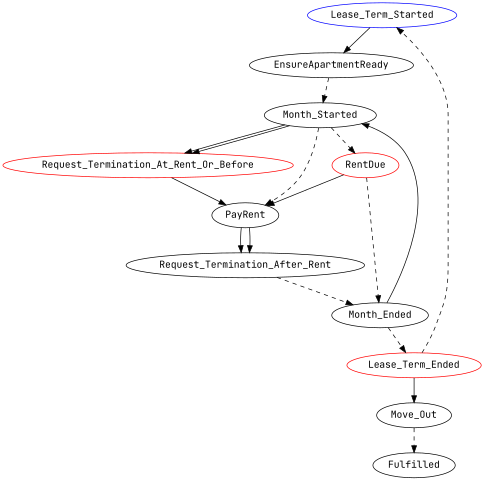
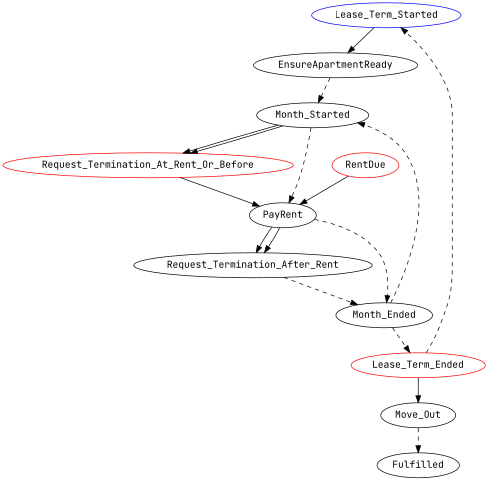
(341, 138) -> none
(417, 207) -> (419, 204)
(372, 237) -> (368, 242)
